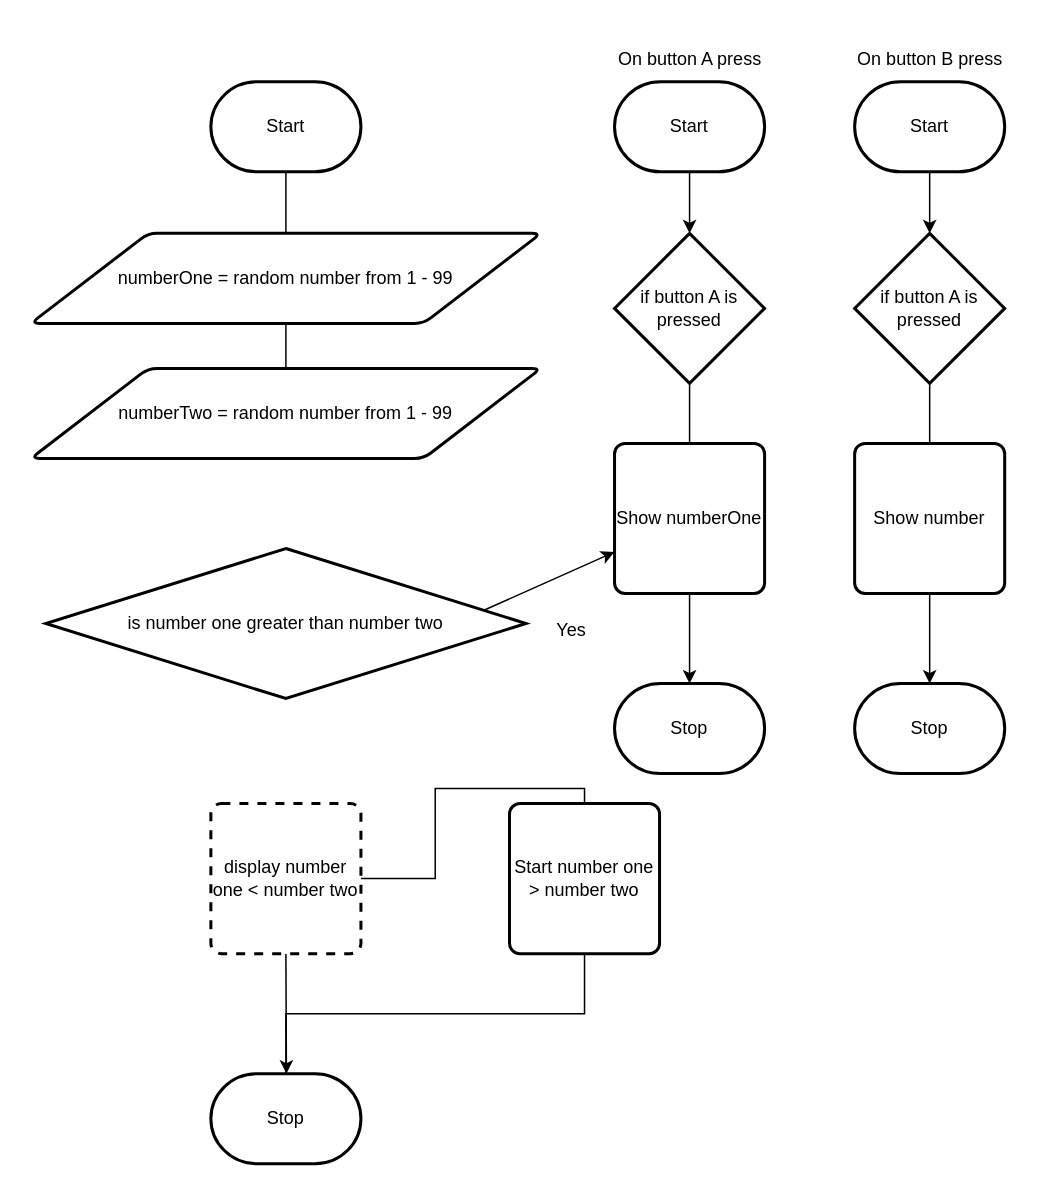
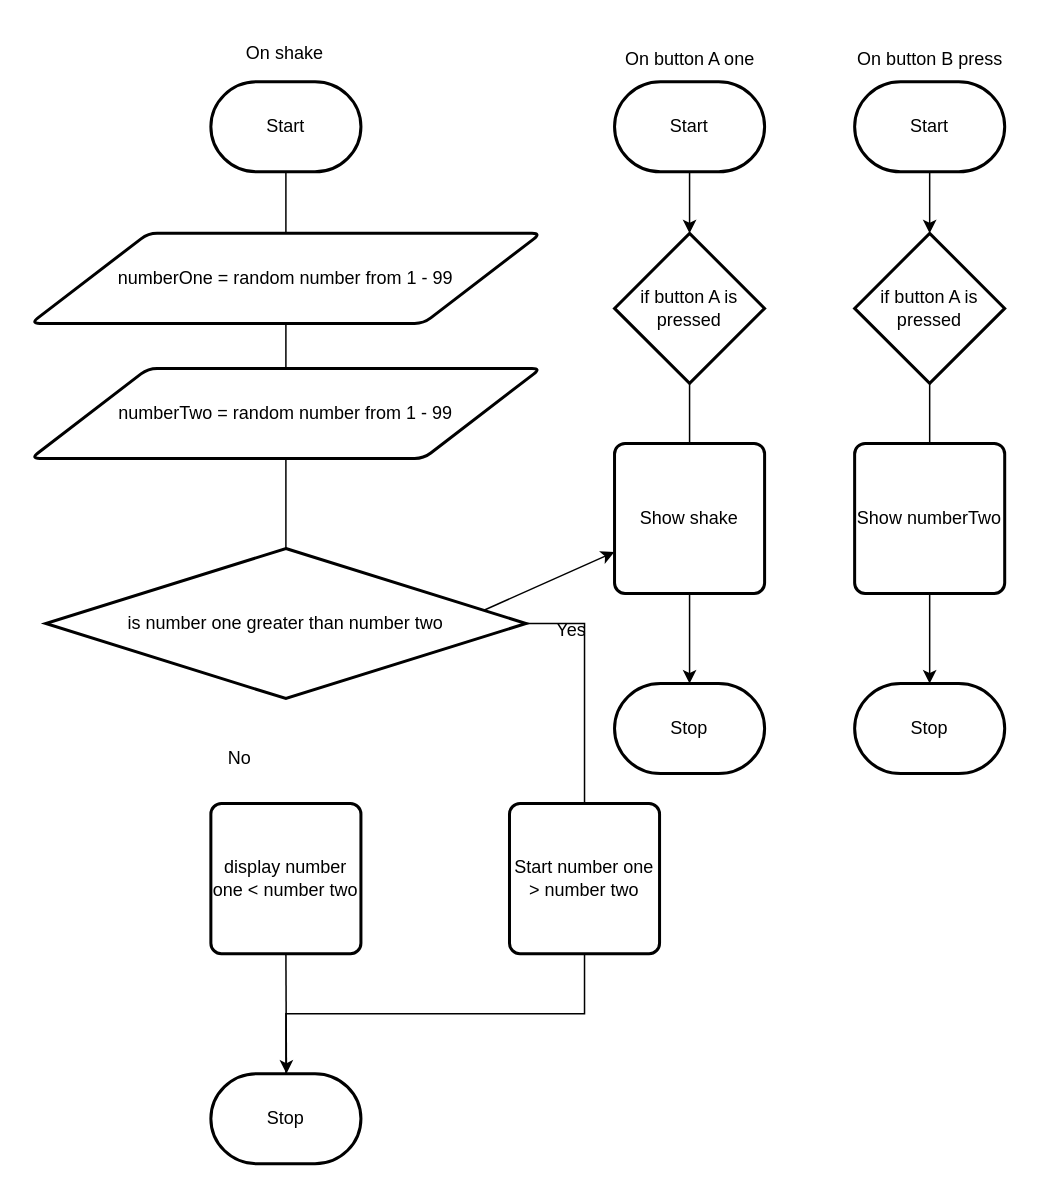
none -> (284, 53)
(690, 59) -> (690, 59)
none -> (286, 503)
(689, 518) -> (689, 518)
(929, 518) -> (929, 518)
none -> (239, 758)
(435, 794) -> (584, 679)
(286, 878) -> (286, 878)
